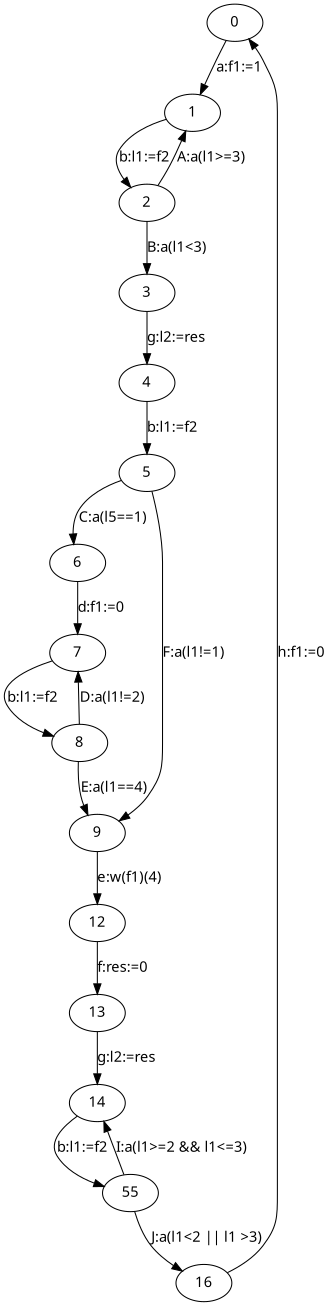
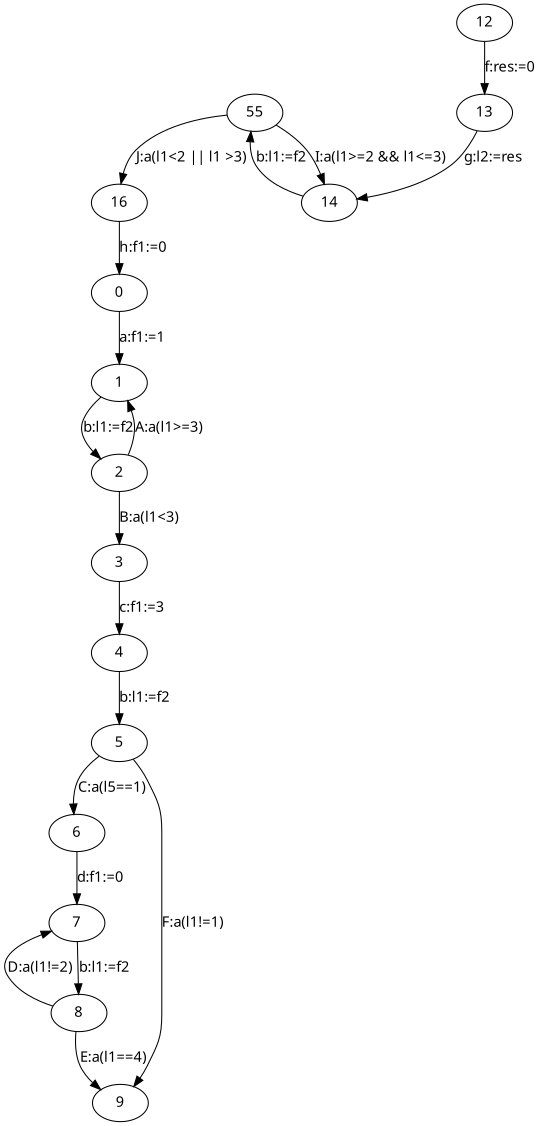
(176, 338) -> (142, 608)
(97, 873) -> none
